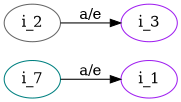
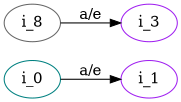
(32, 23) -> (32, 23)
(32, 79) -> (32, 79)
